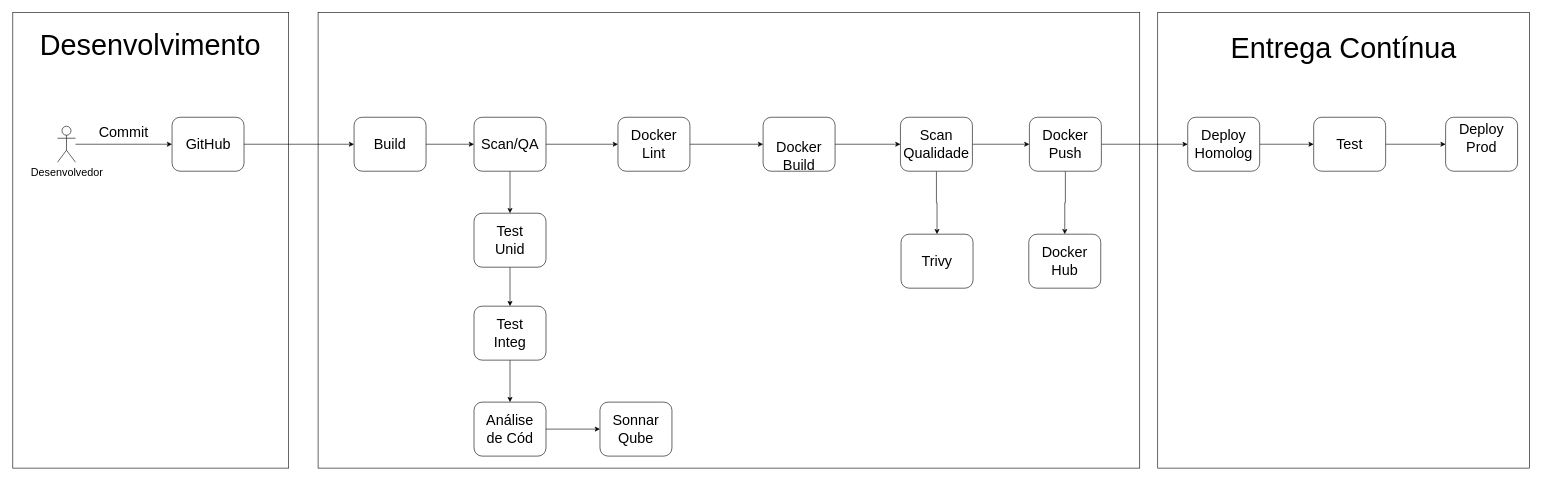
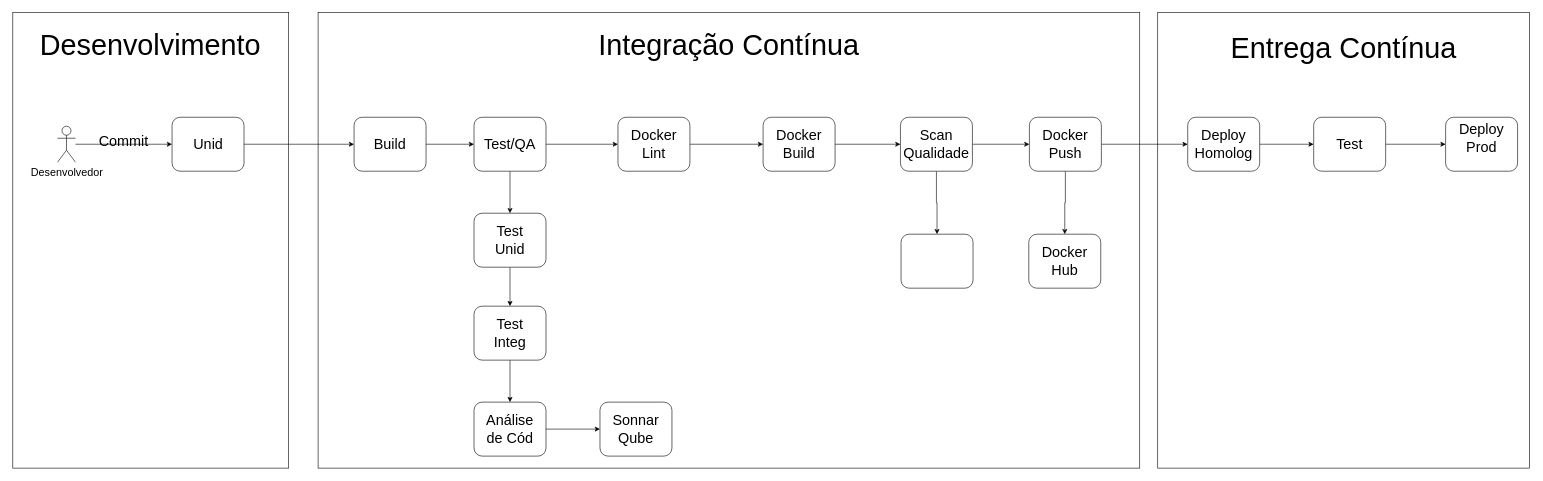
none -> (729, 45)
(123, 132) -> (123, 141)
(208, 144) -> (208, 144)
(510, 144) -> (510, 144)
(799, 156) -> (799, 144)
(937, 261) -> none
